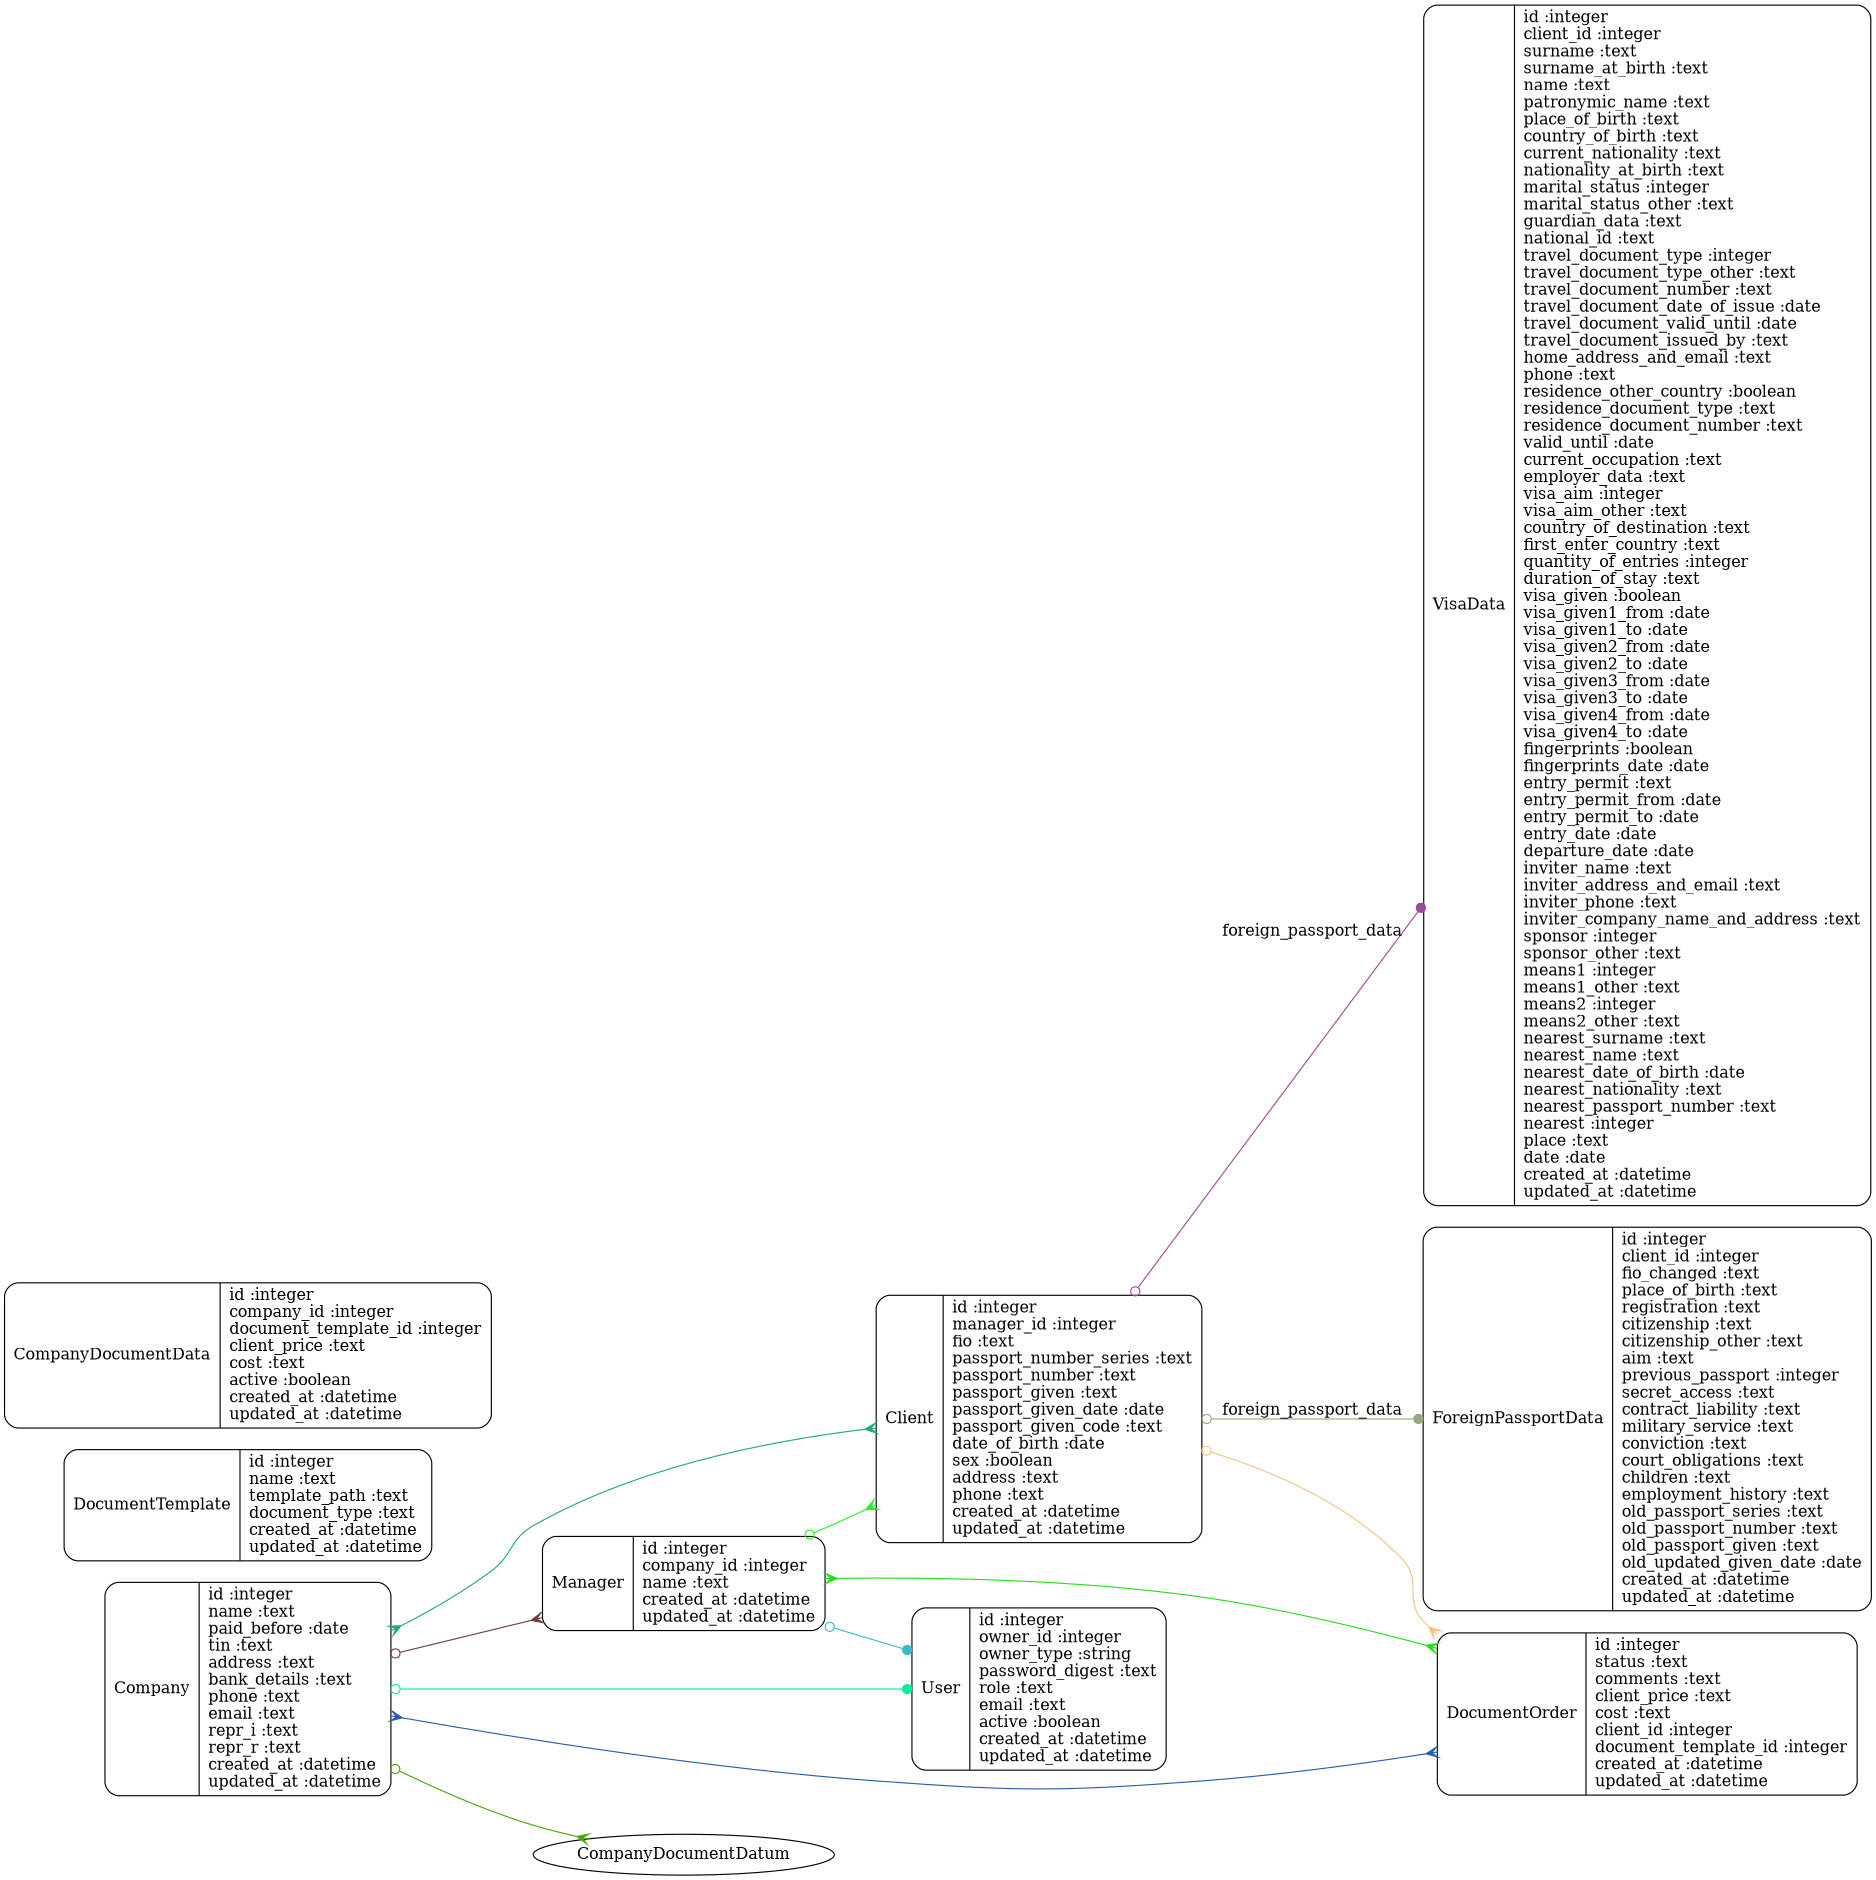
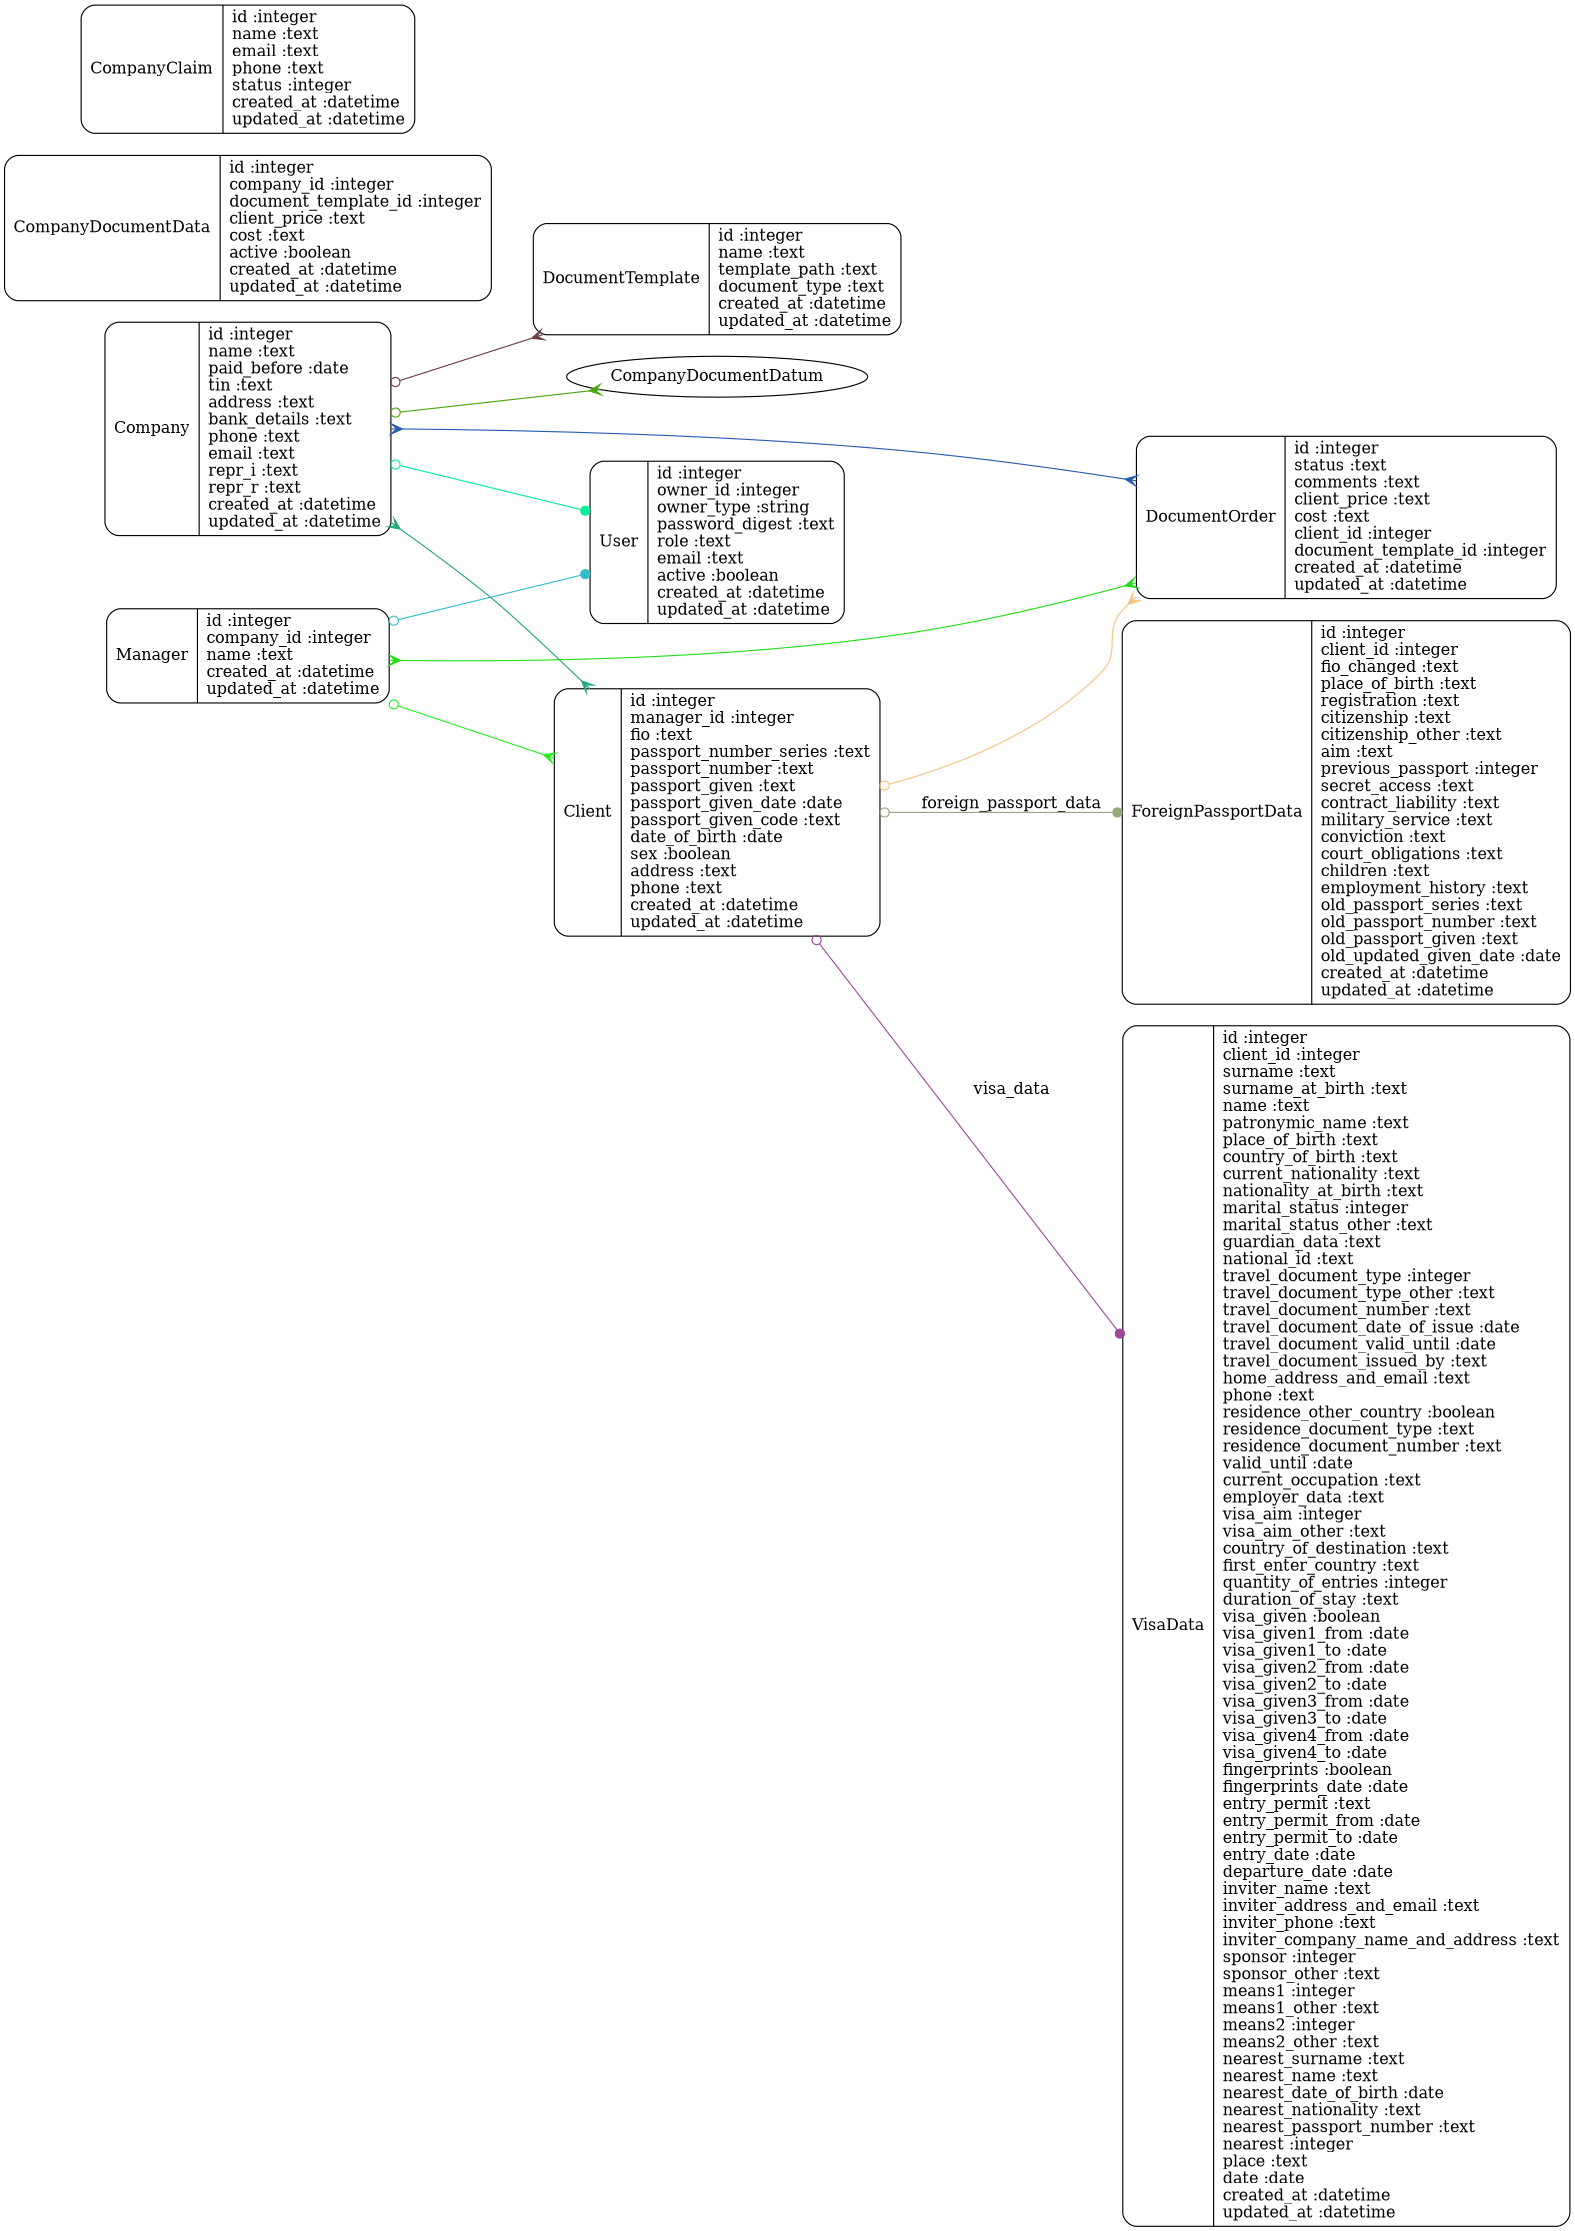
none -> (248, 69)
(1313, 932) -> (1012, 1090)
(465, 1636) -> (466, 359)
